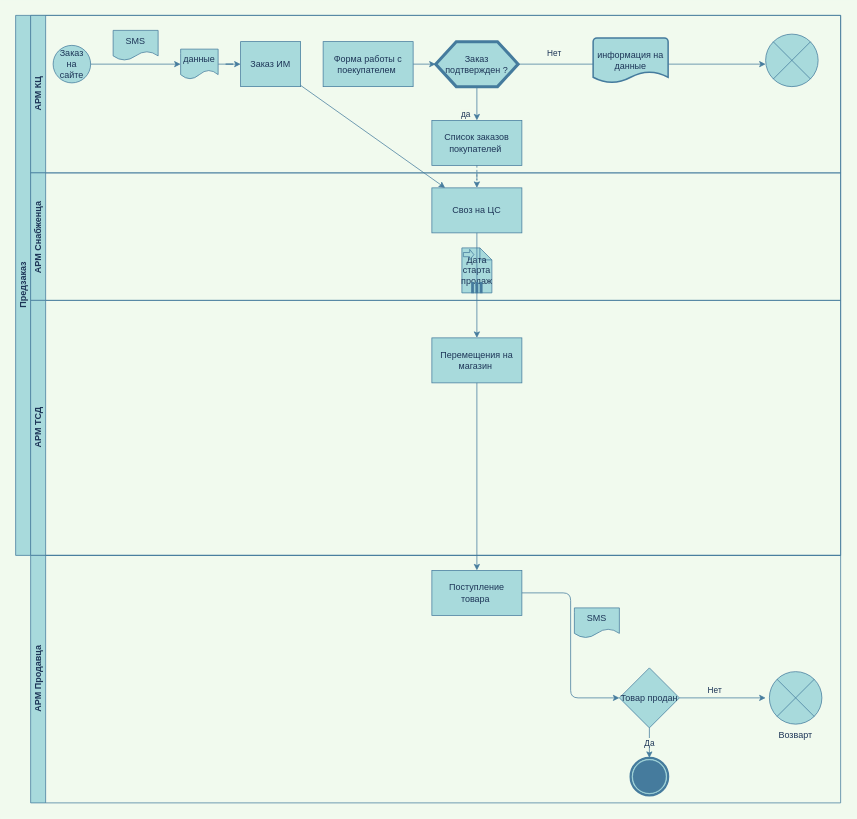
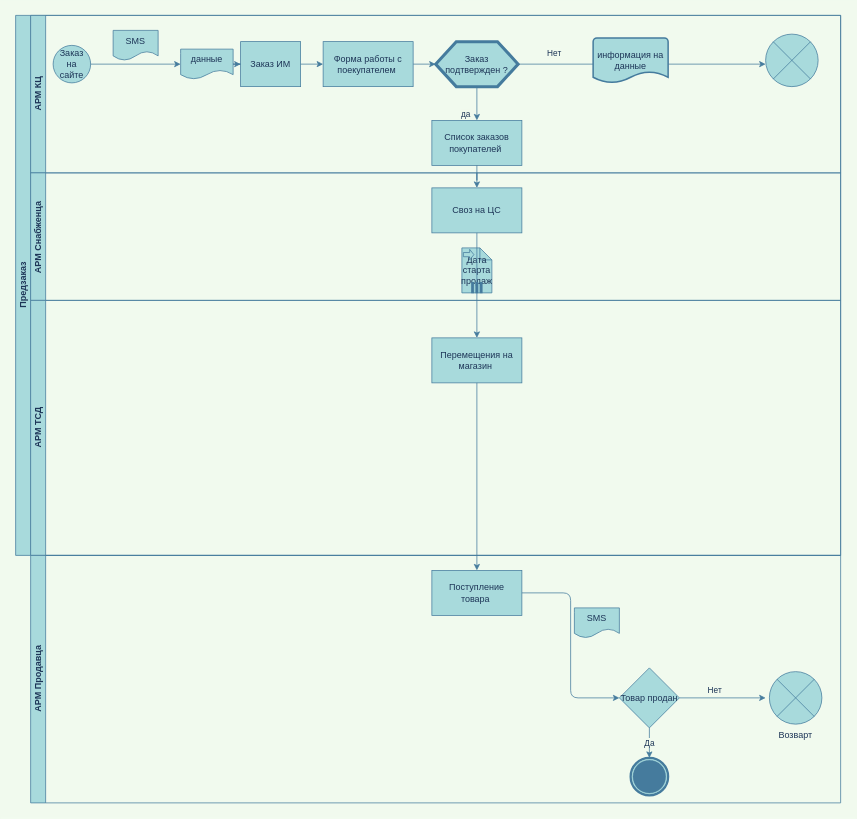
(199, 64) -> (207, 64)
(371, 135) -> (316, 64)
(477, 179) -> (477, 179)
